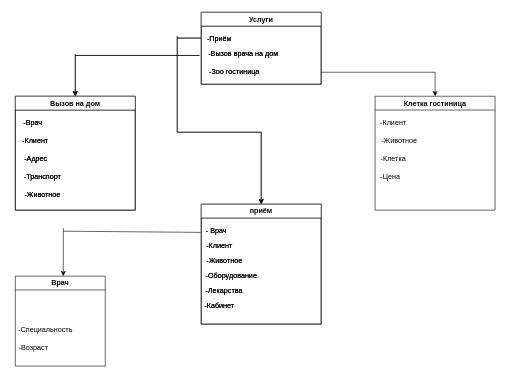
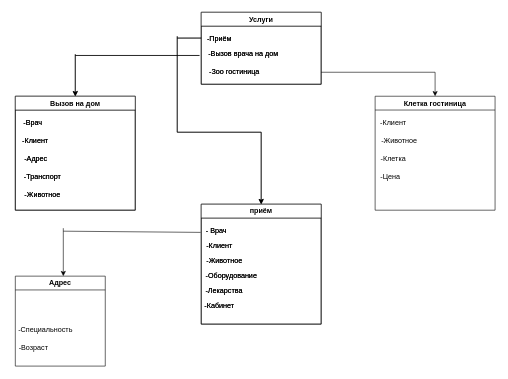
(60, 284) -> (60, 284)
